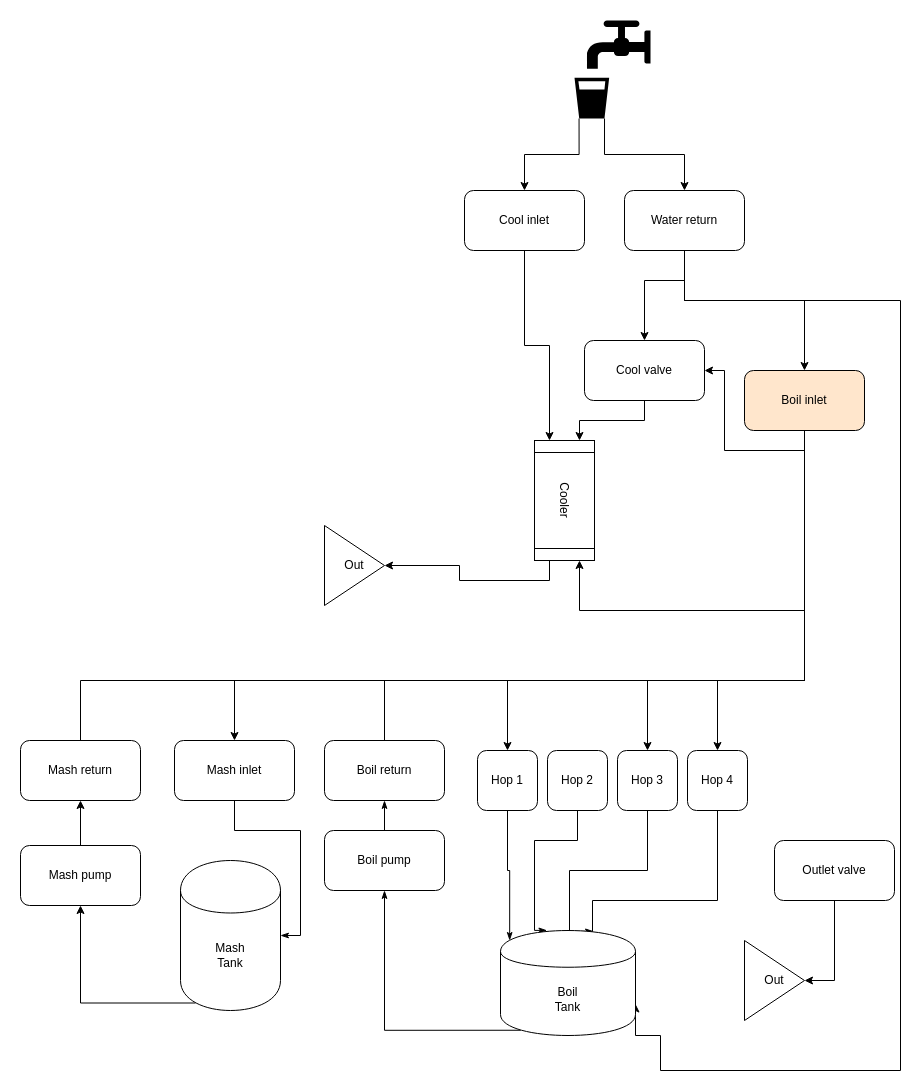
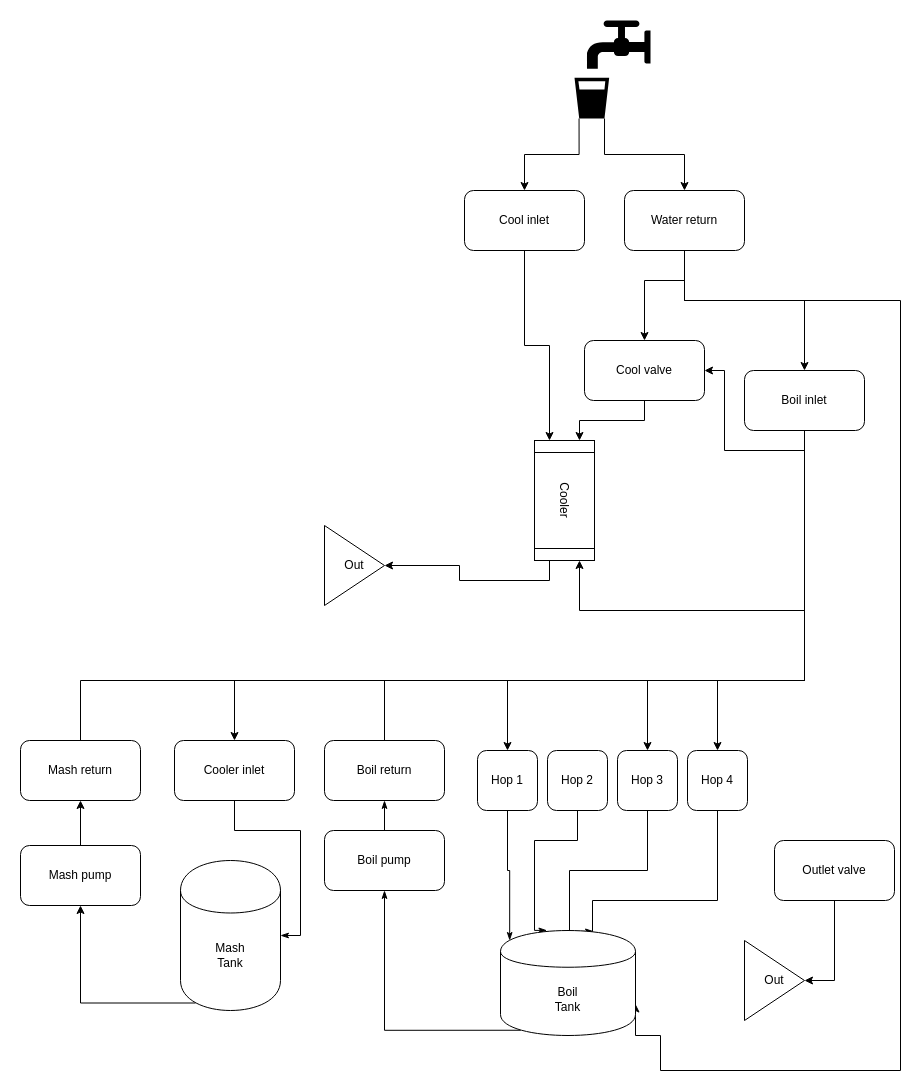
(805, 401) -> (805, 401)
(235, 771) -> (235, 771)
